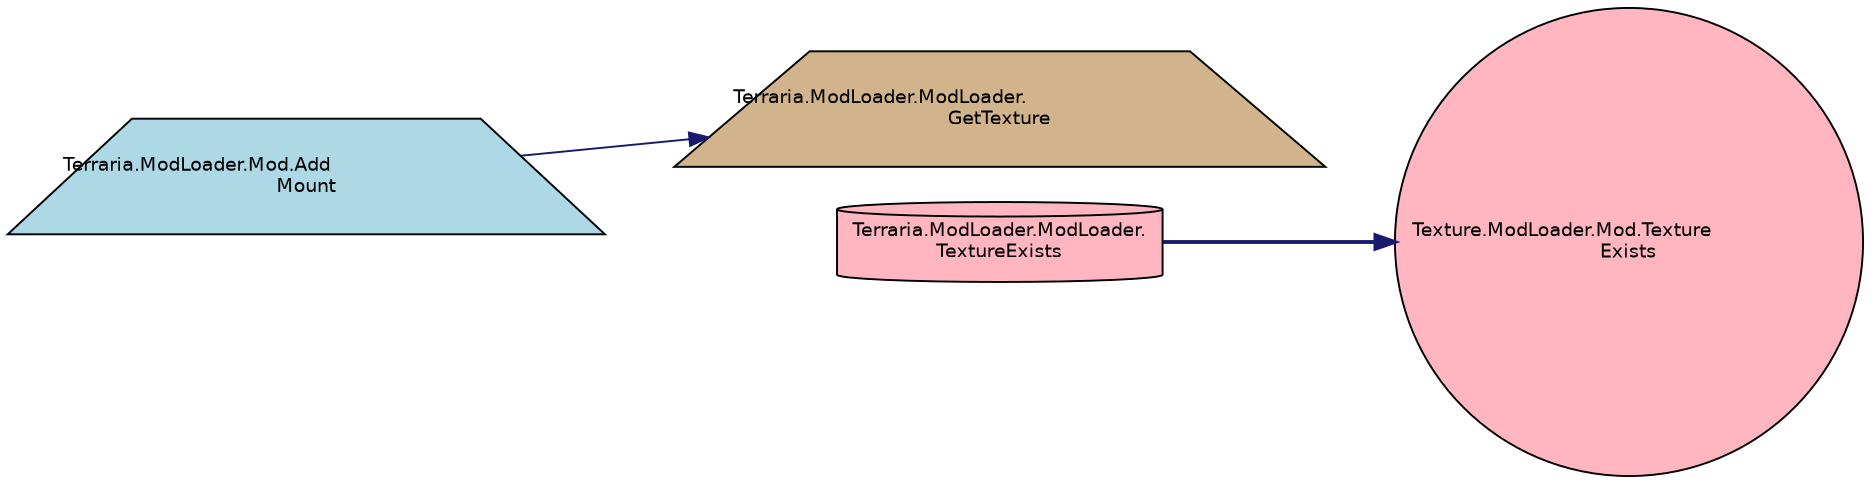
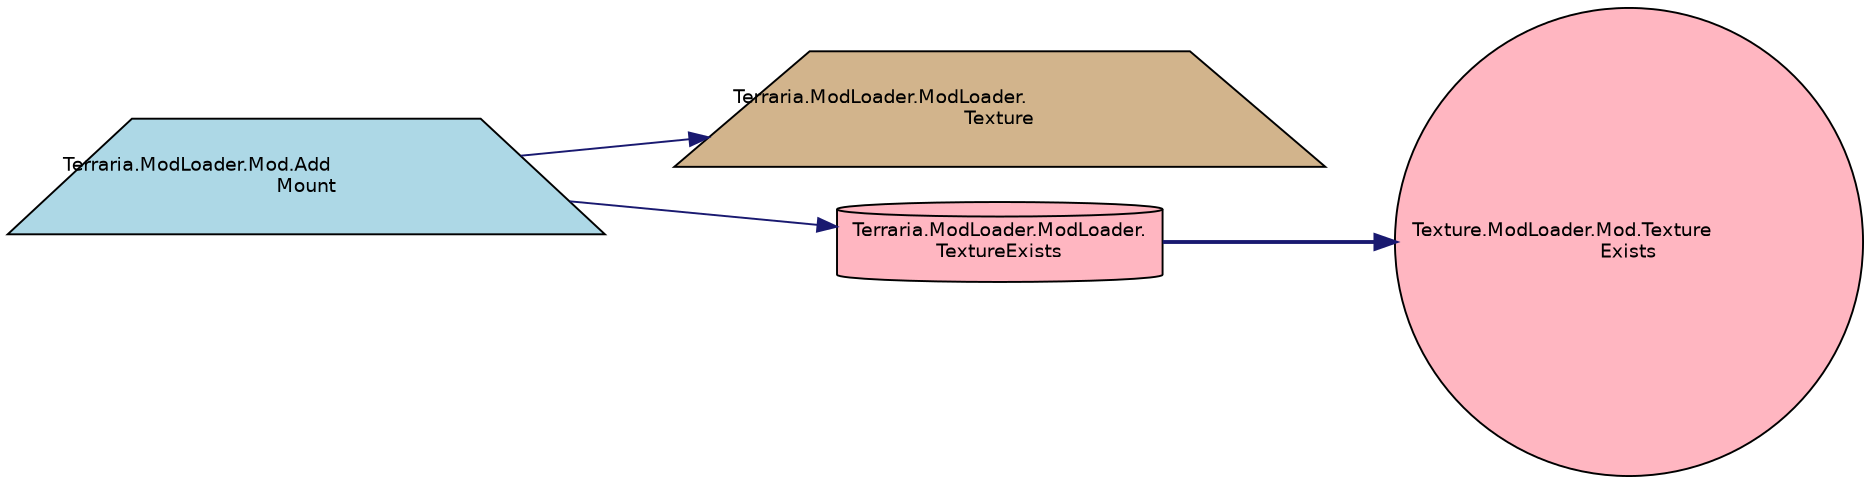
(1000, 109) -> (1000, 109)
none -> (694, 213)
